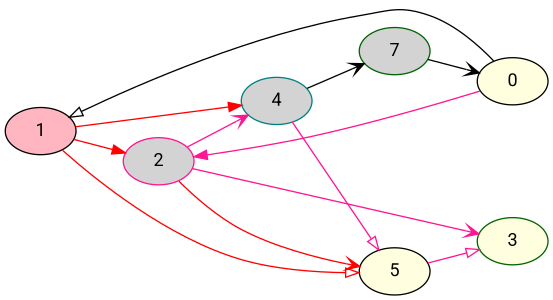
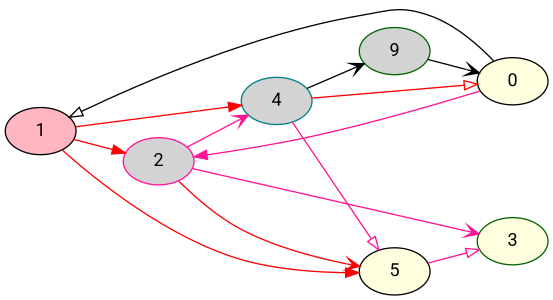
(395, 51) -> (395, 51)
none -> (388, 92)
(192, 240) -> (192, 240)
